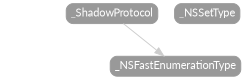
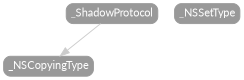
none -> (49, 66)
(175, 66) -> none
